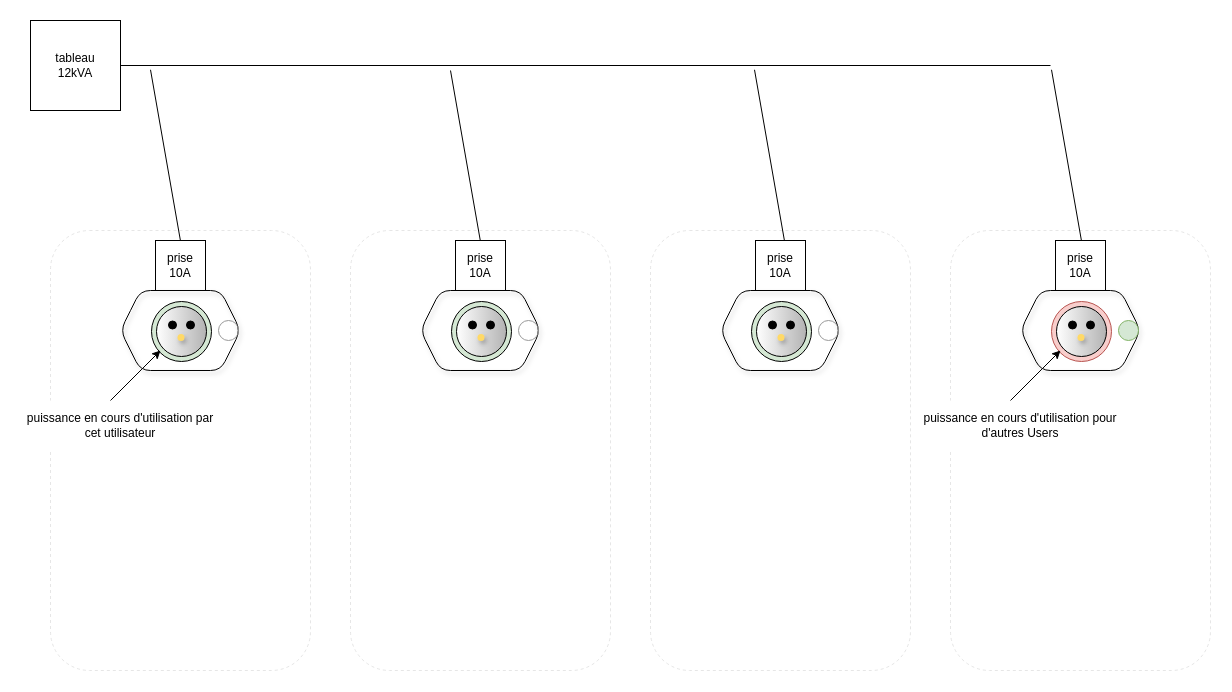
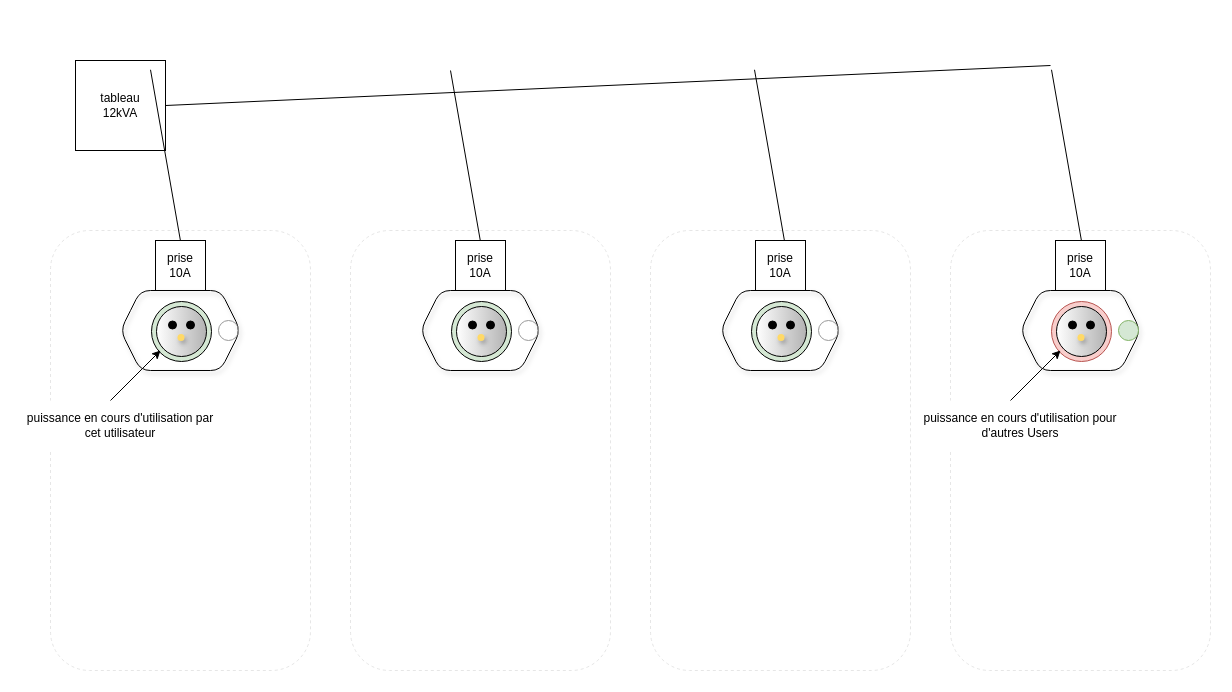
(76, 66) -> (121, 106)
